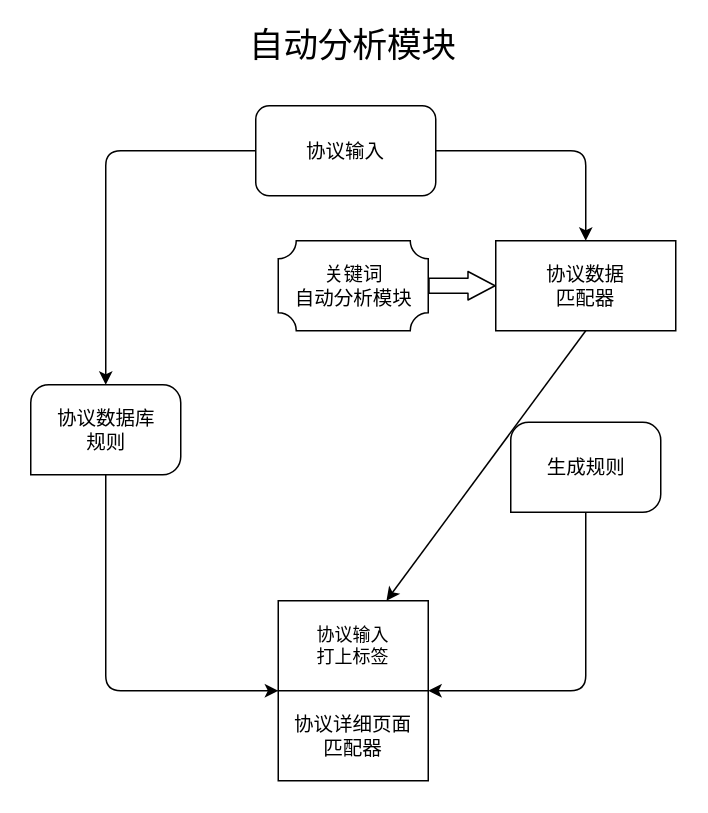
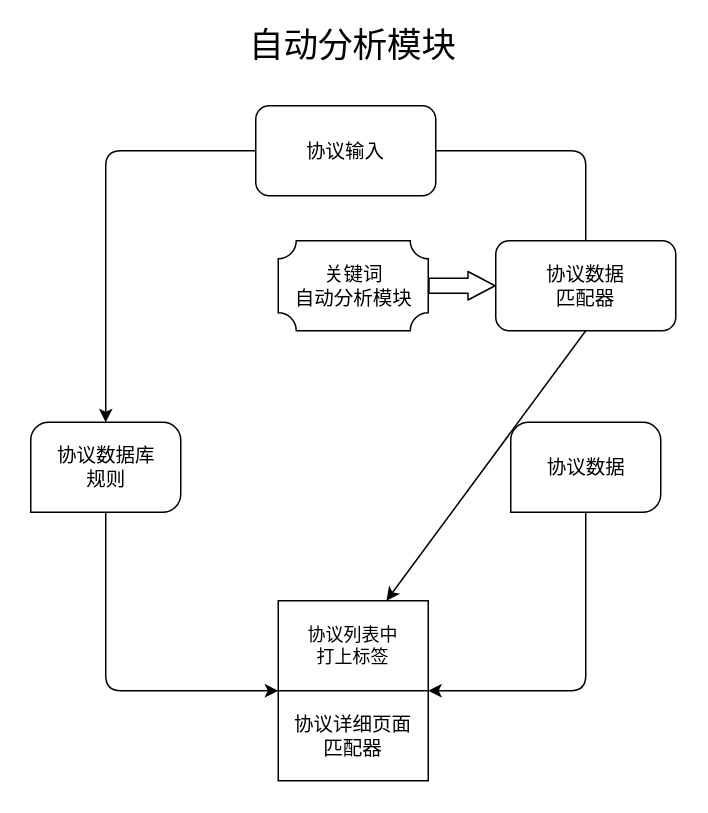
(586, 229) -> (586, 233)
(586, 286) -> (586, 286)
(106, 430) -> (106, 467)
(587, 467) -> (587, 467)
(353, 646) -> (353, 646)
